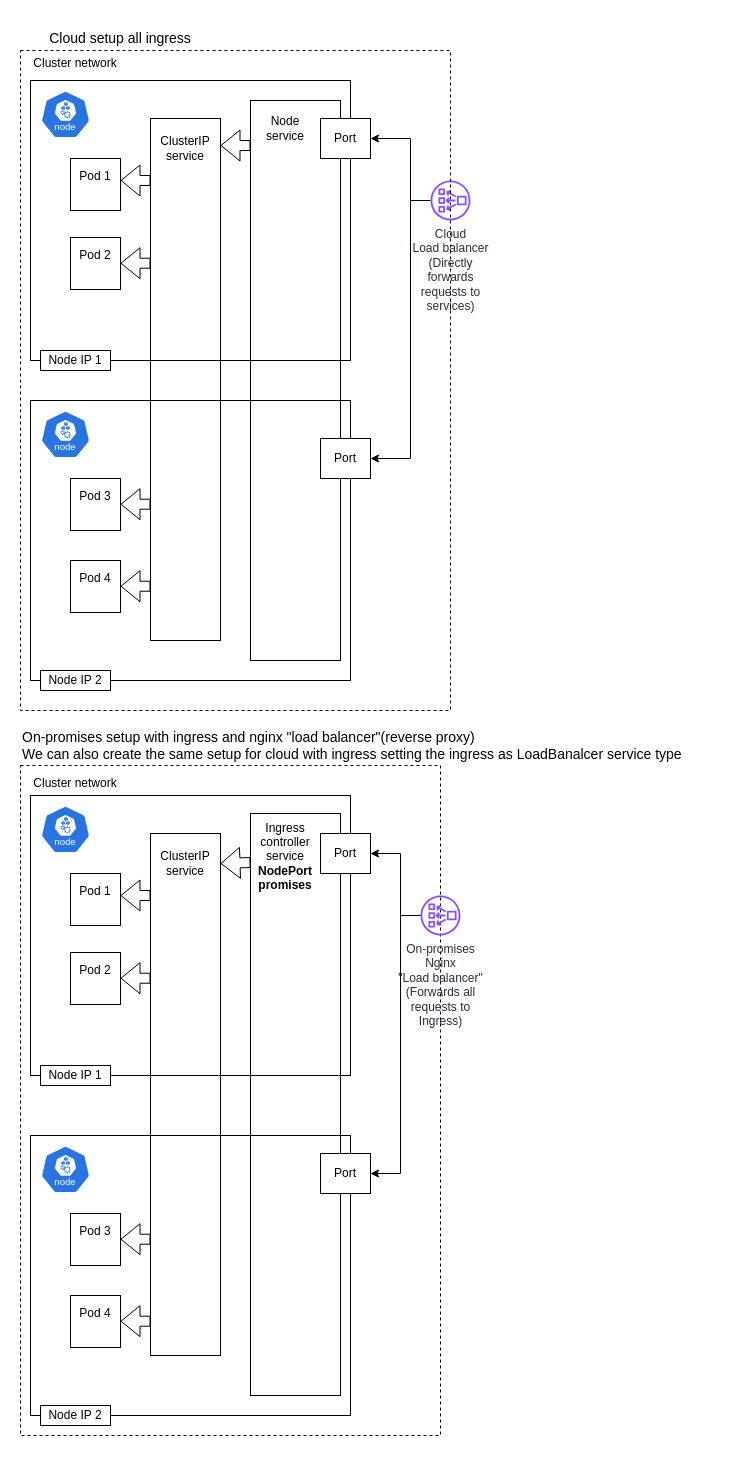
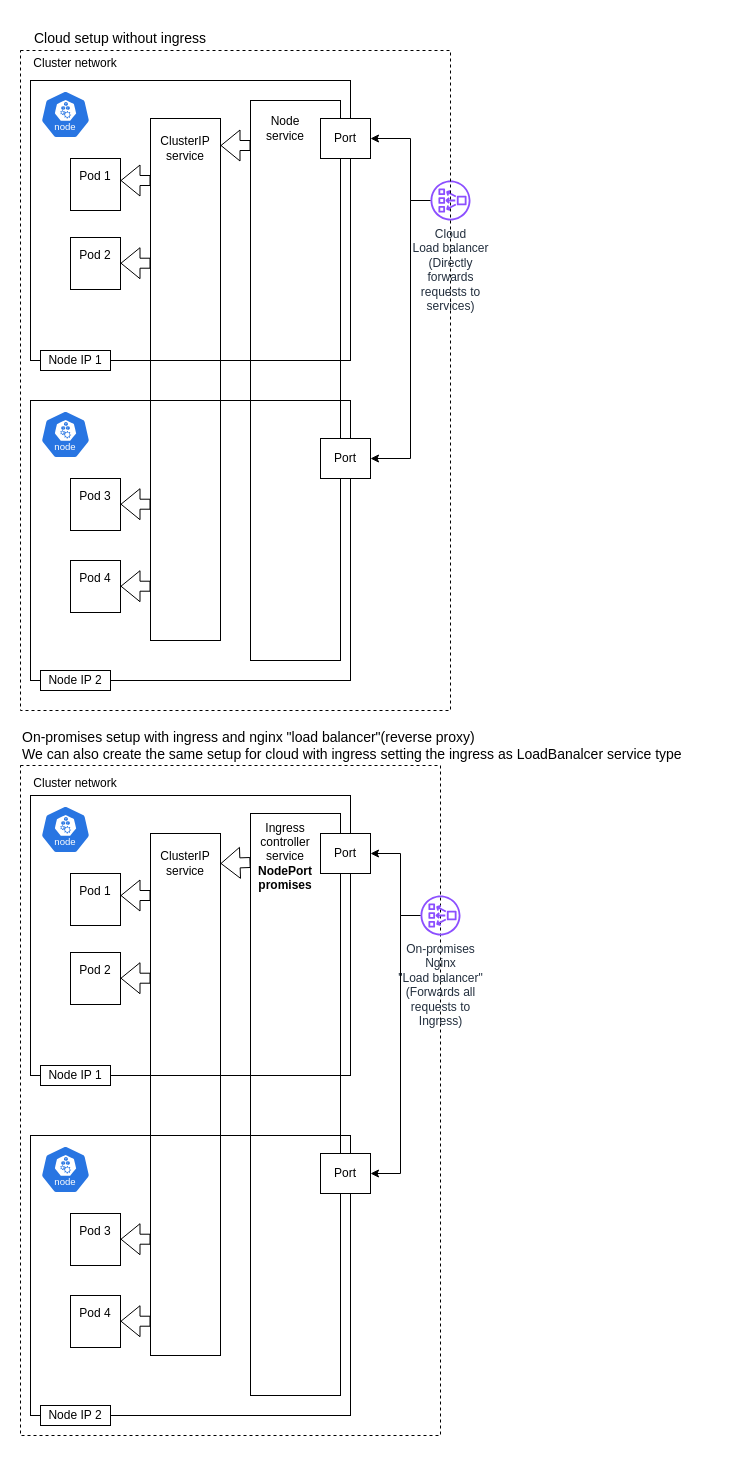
(121, 39) -> (121, 39)
